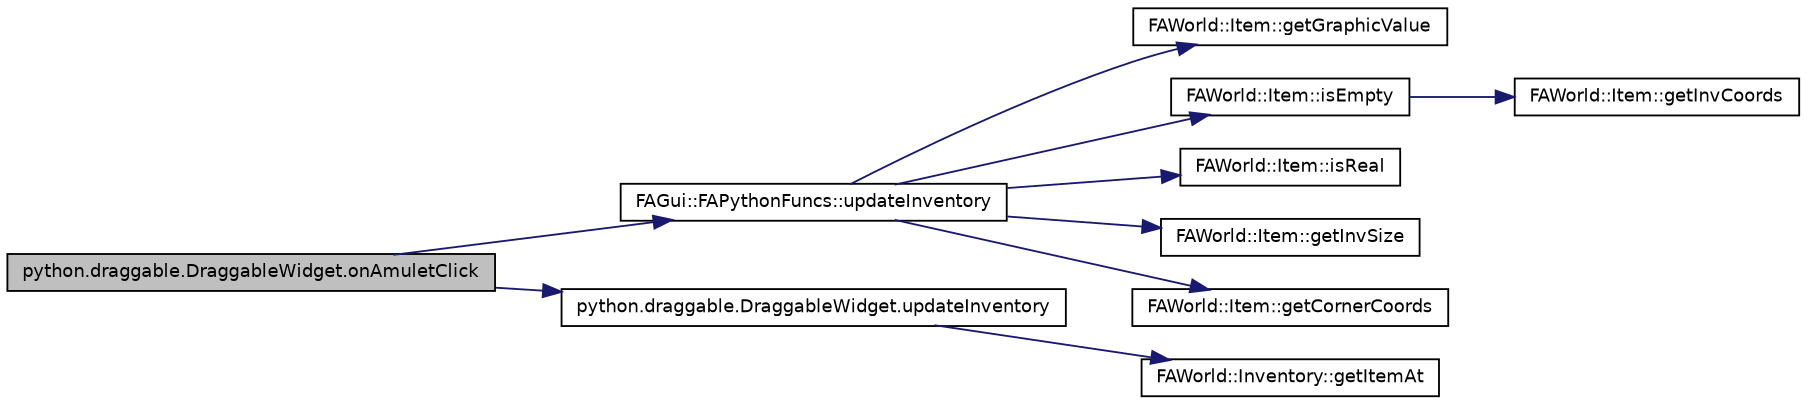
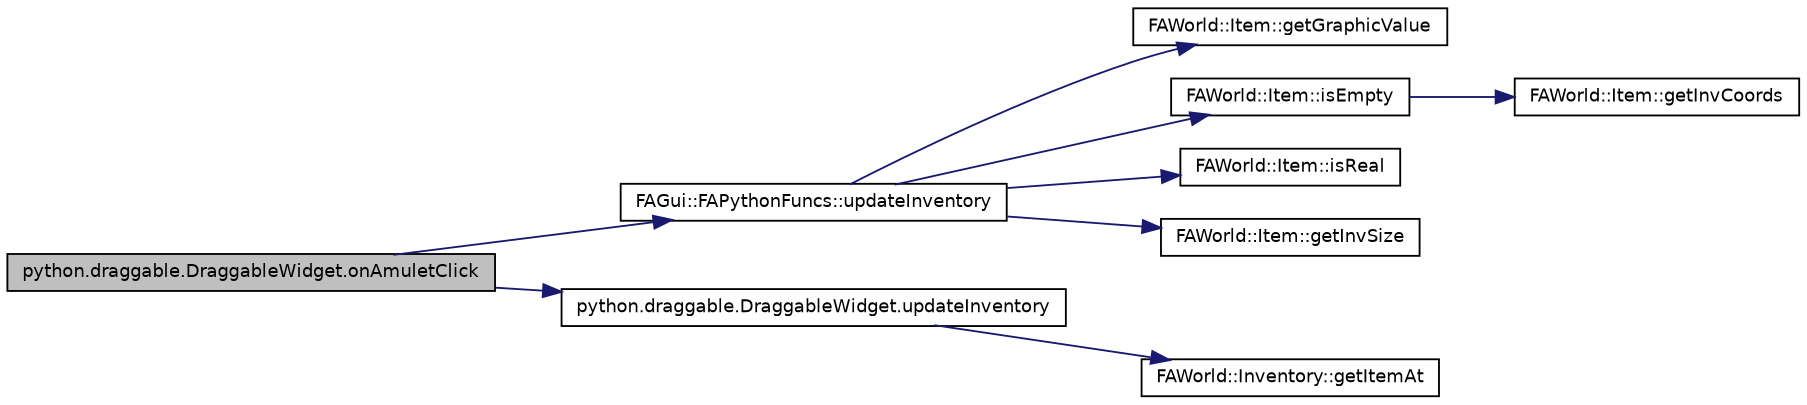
(1290, 308) -> none
